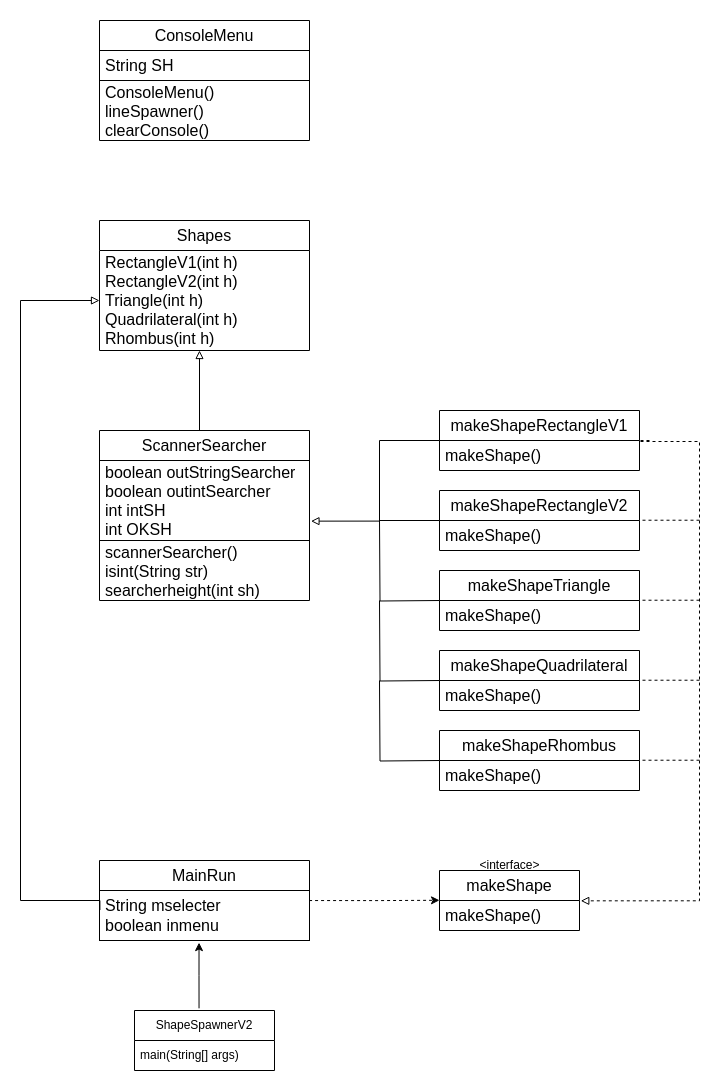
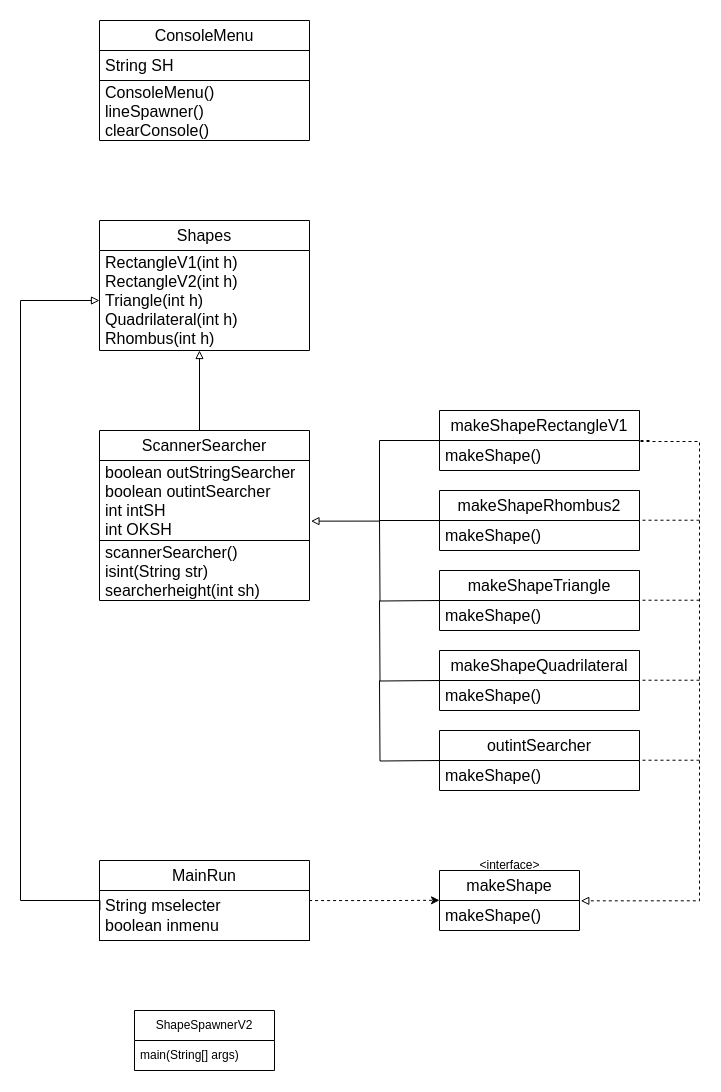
(540, 506) -> (540, 506)
(540, 746) -> (540, 746)
(199, 979) -> none
